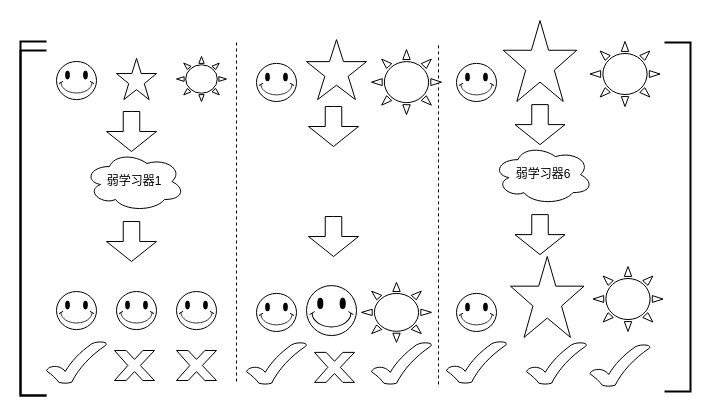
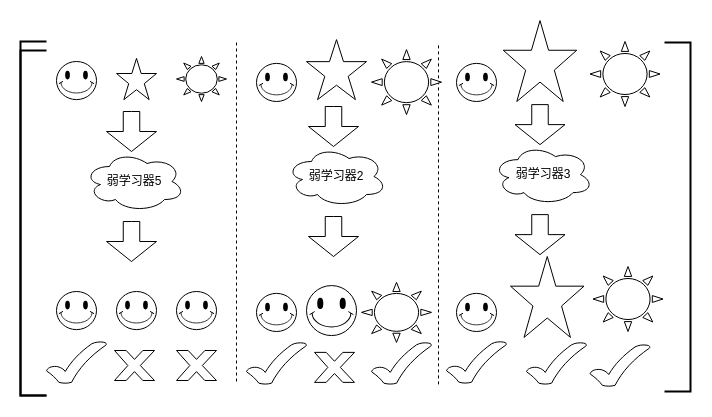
(544, 175) -> (544, 175)
none -> (337, 177)
(135, 182) -> (135, 182)
